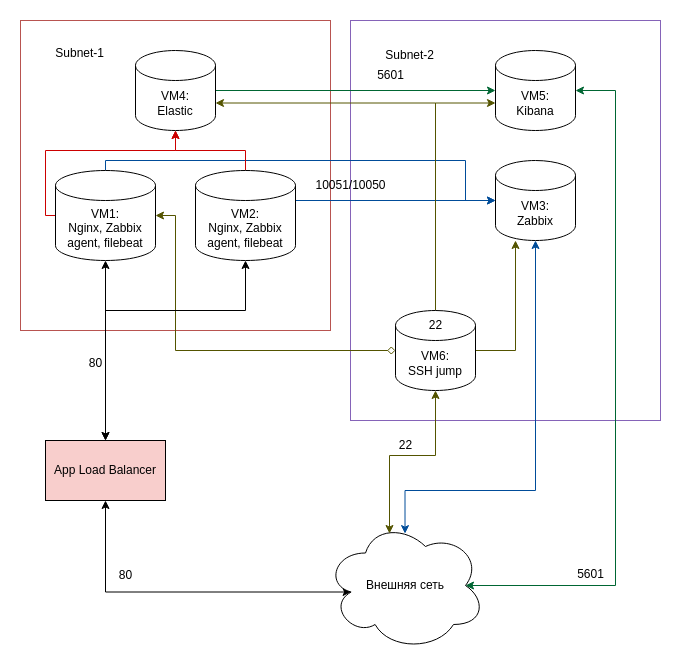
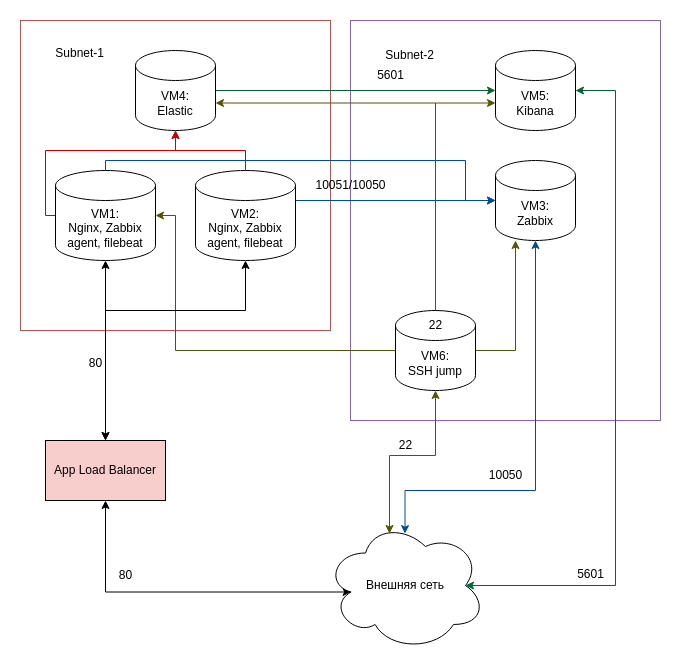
(387, 351) -> (390, 351)
none -> (506, 476)
